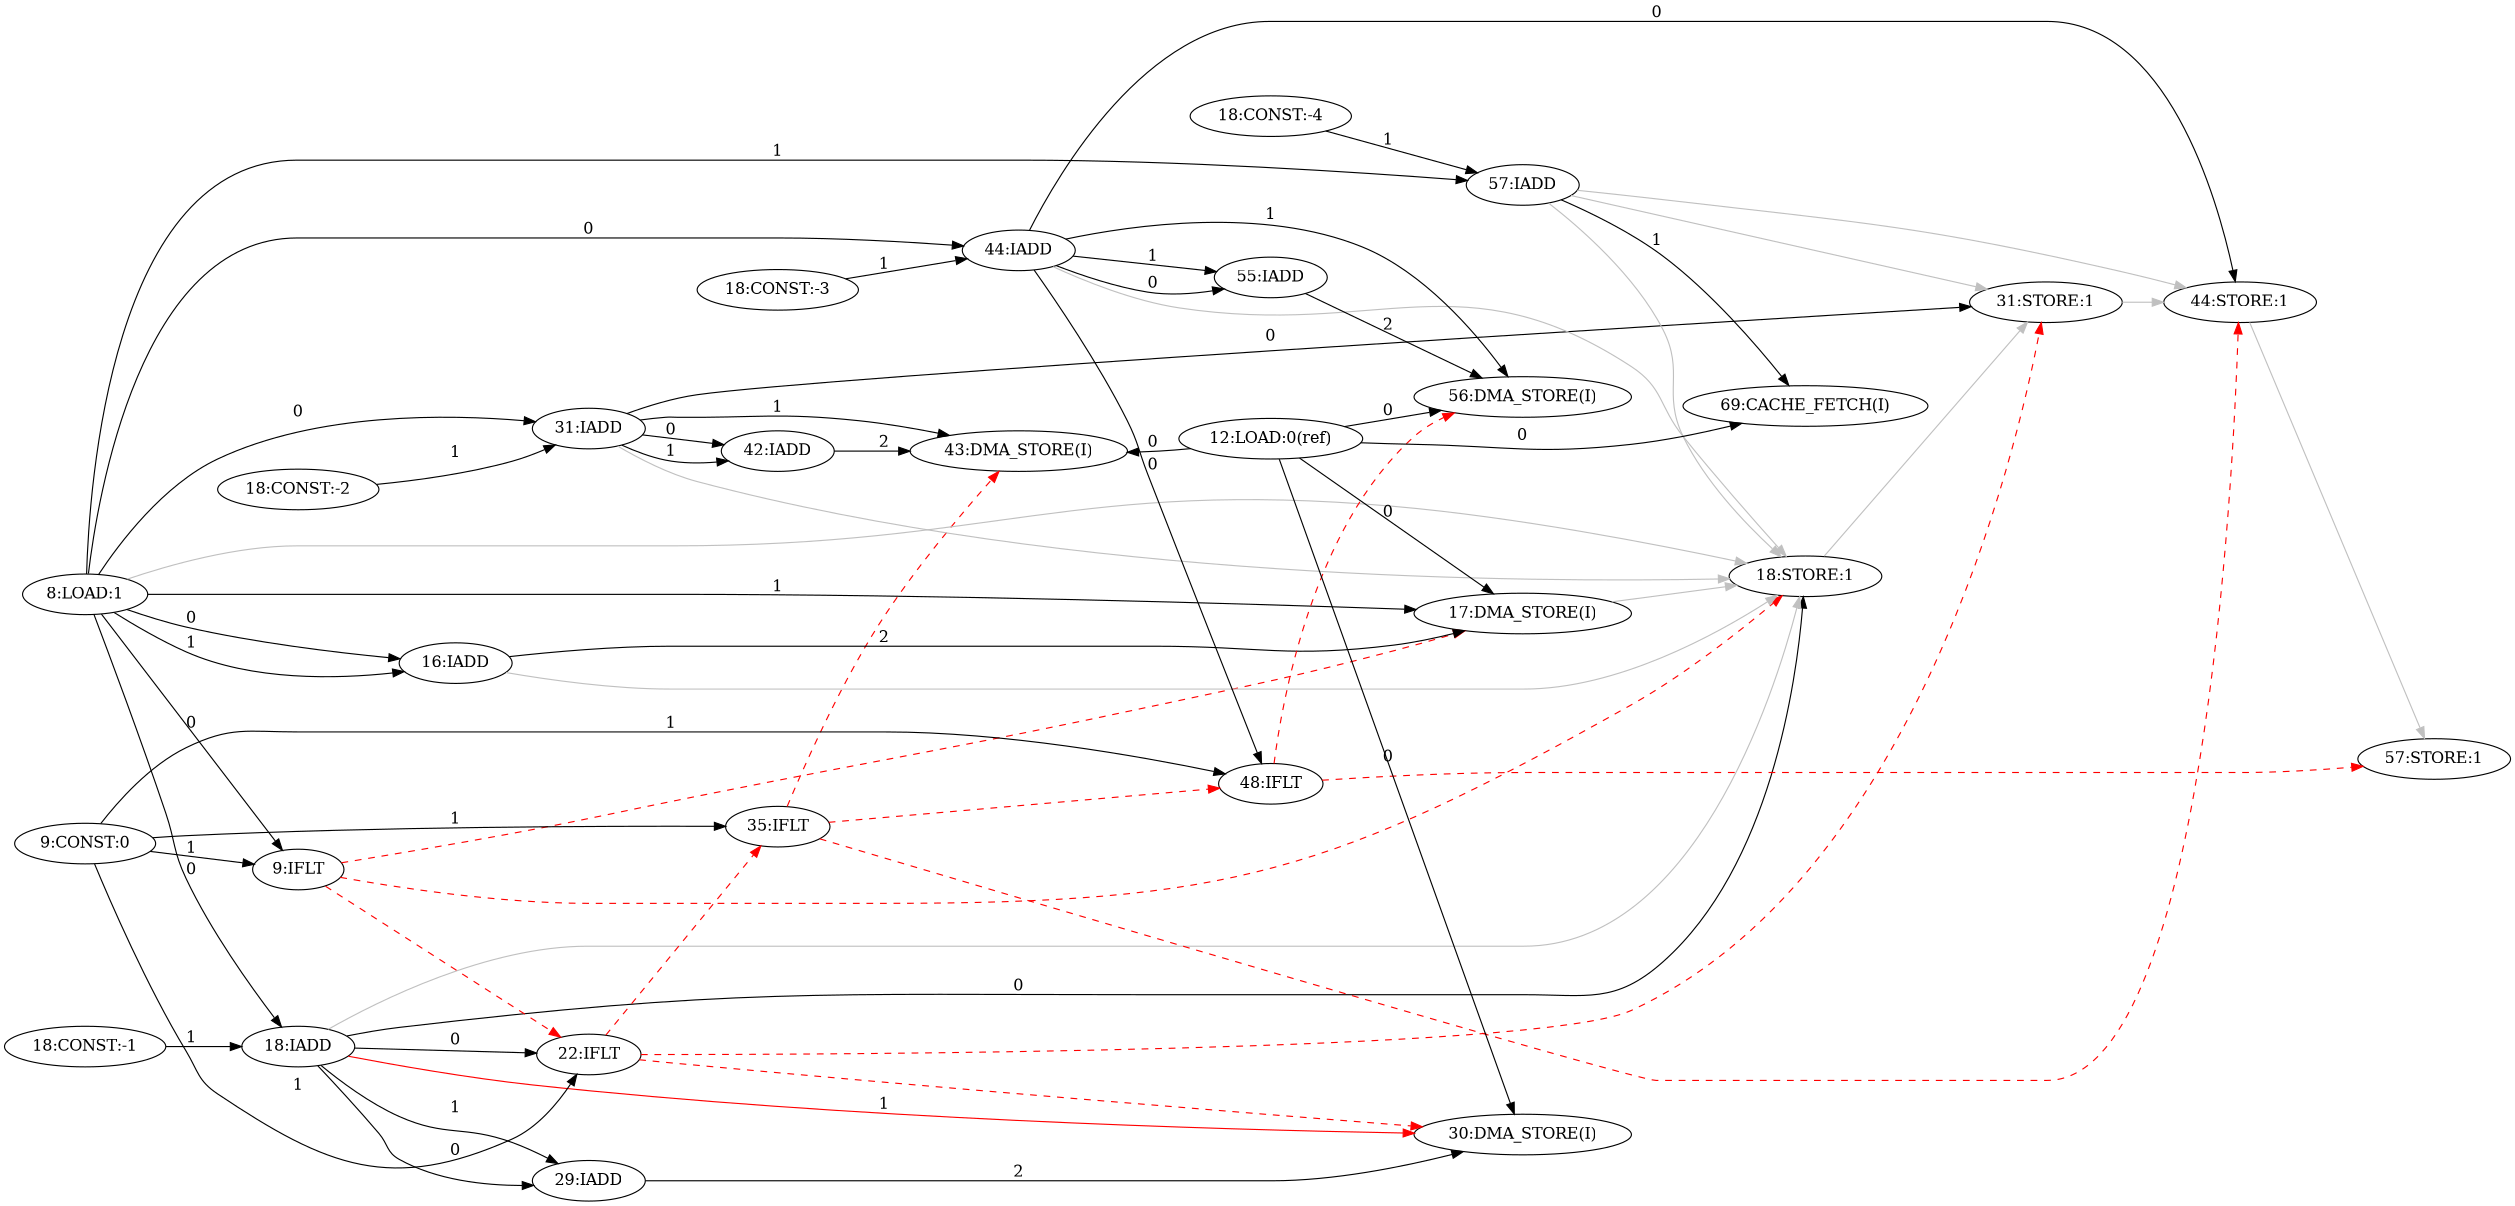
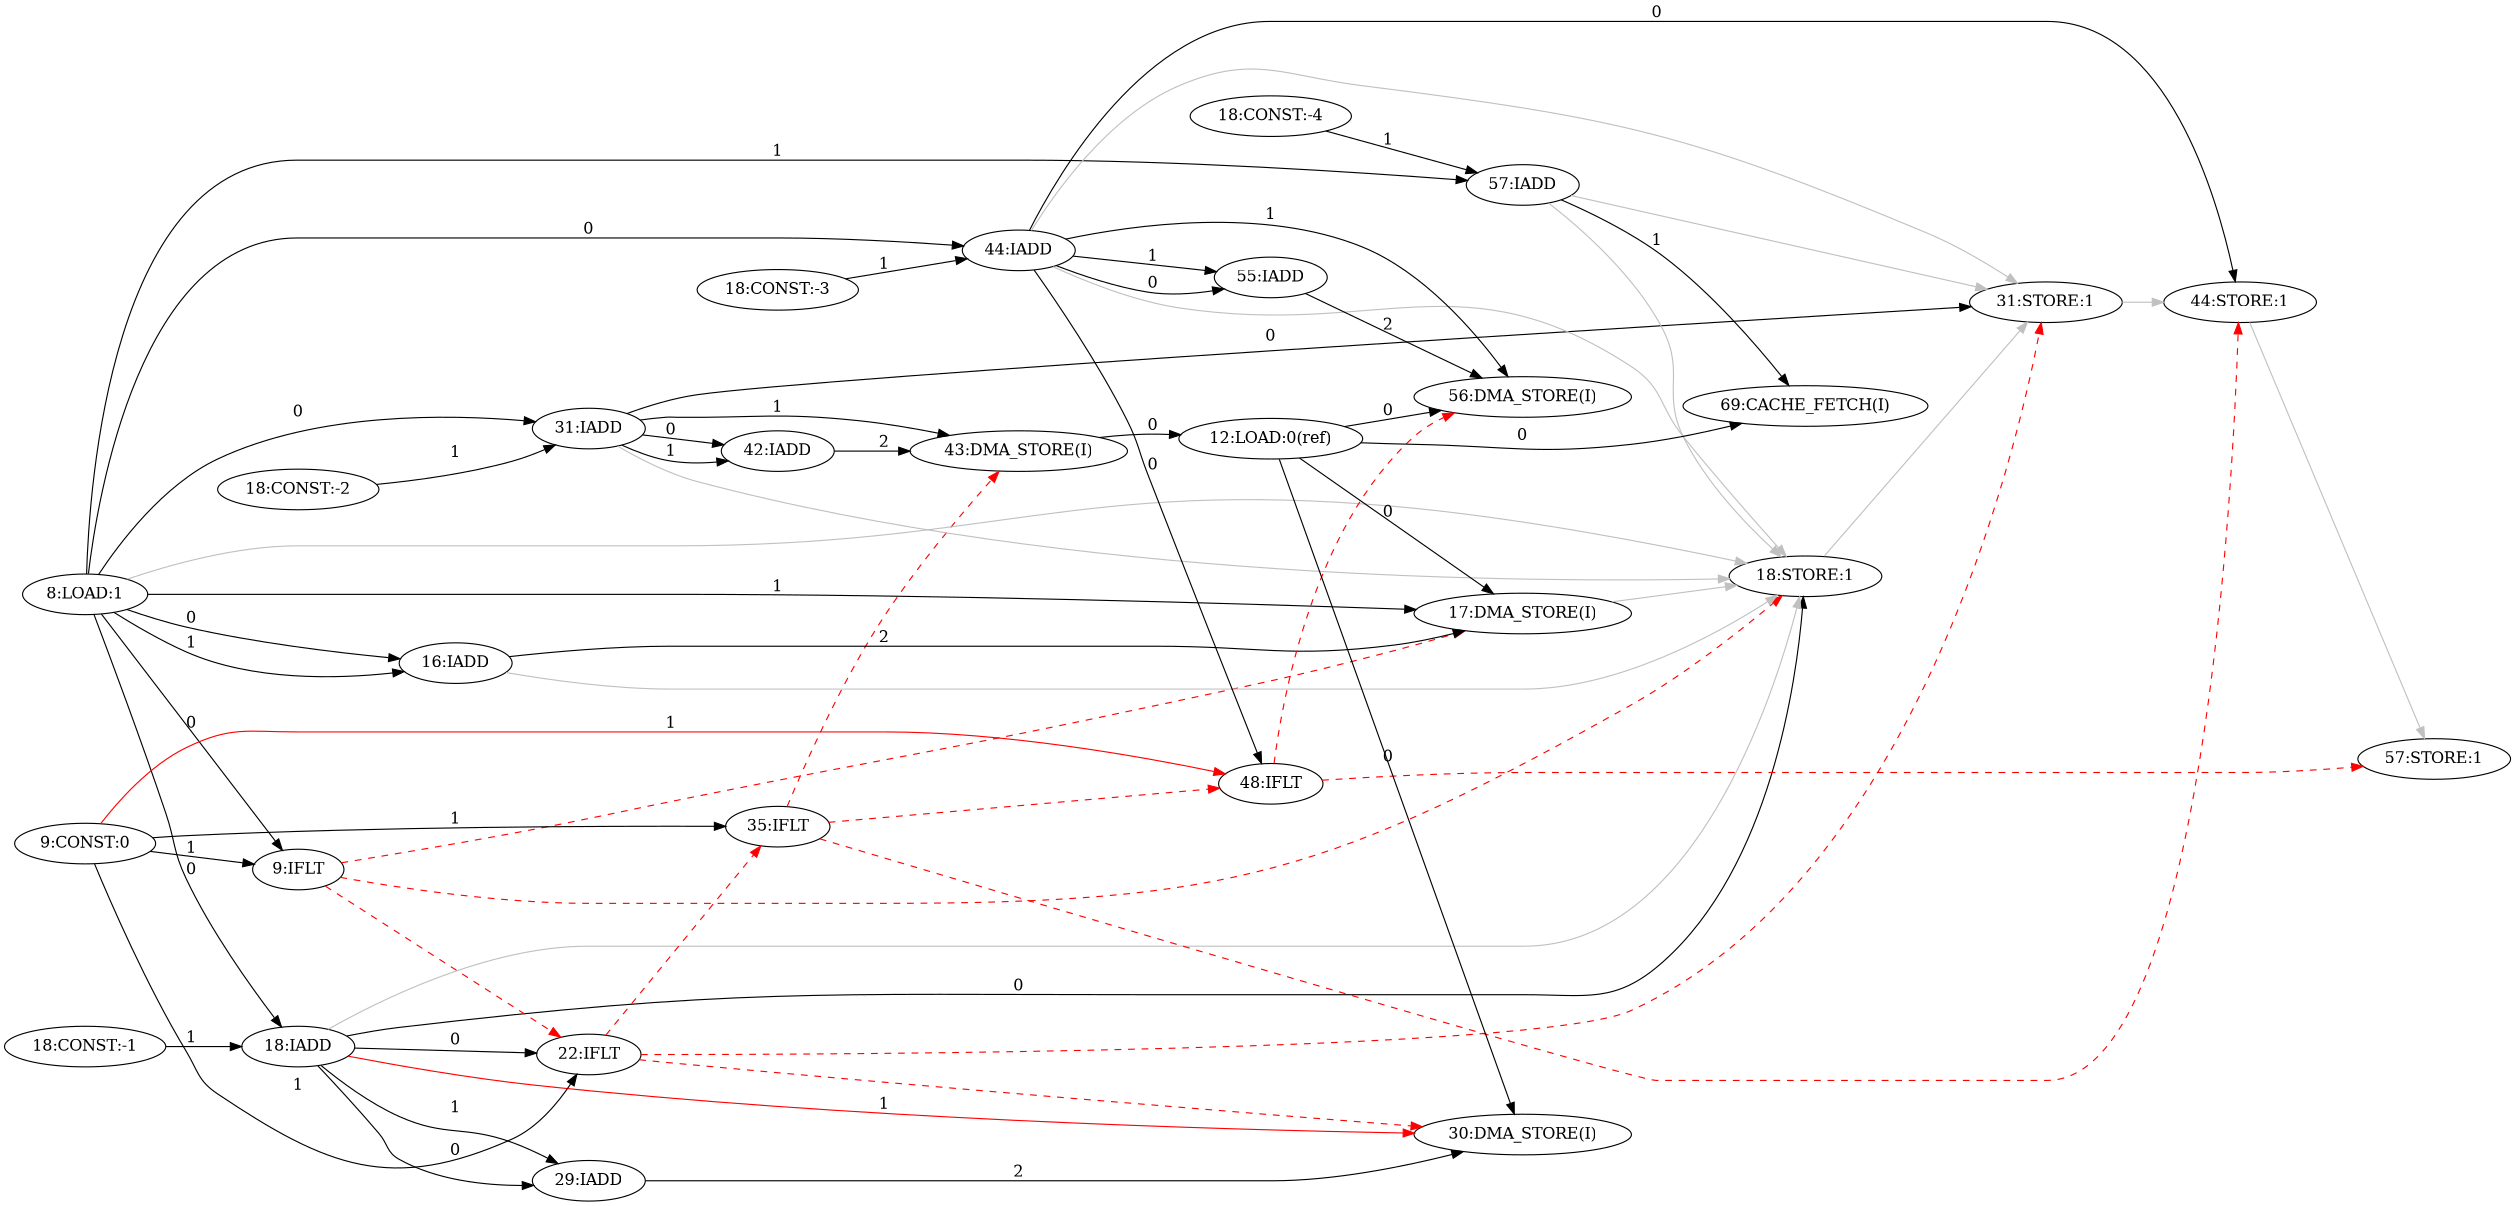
none -> (1502, 105)
(1878, 225) -> none
(1165, 451) -> (1141, 434)
(642, 732) -> (642, 732)
